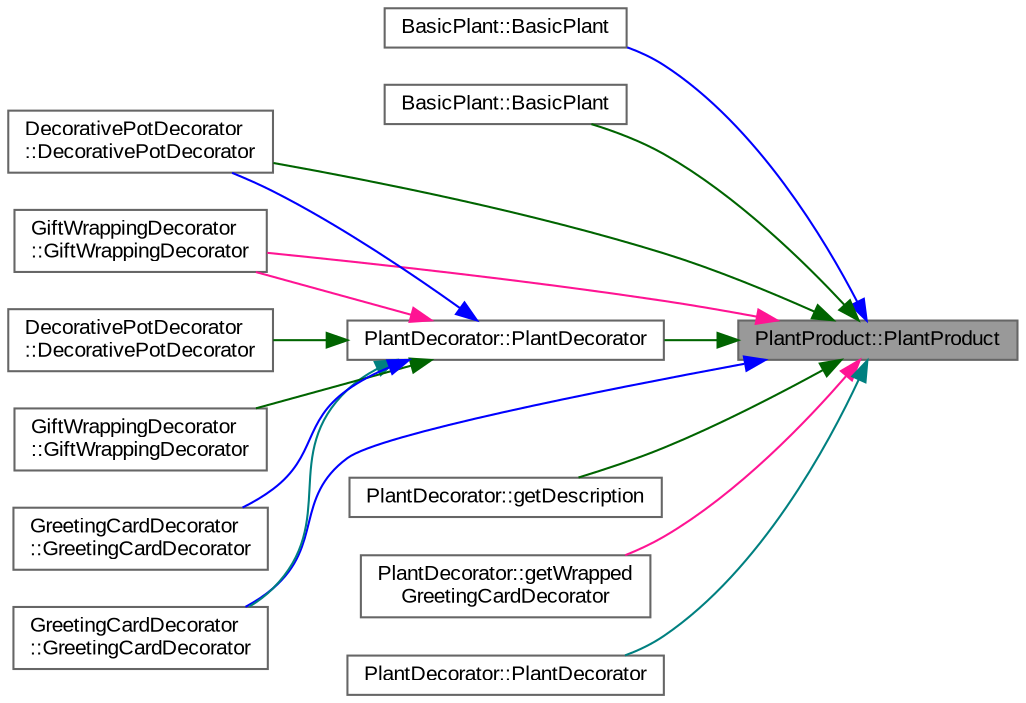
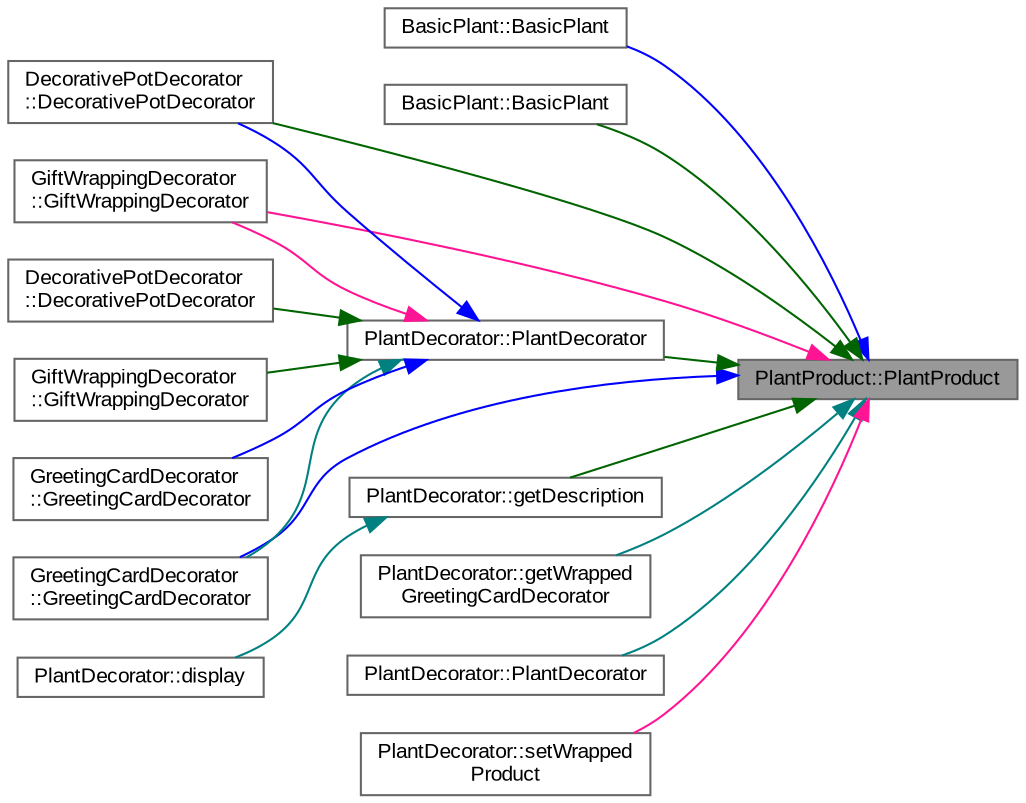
(745, 478) -> (733, 493)
none -> (141, 677)
none -> (506, 764)
